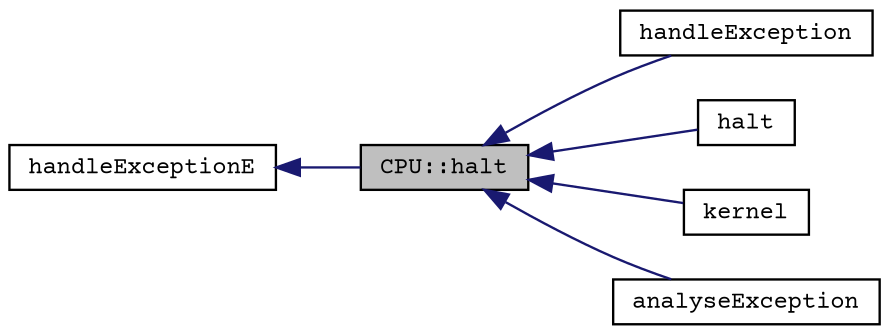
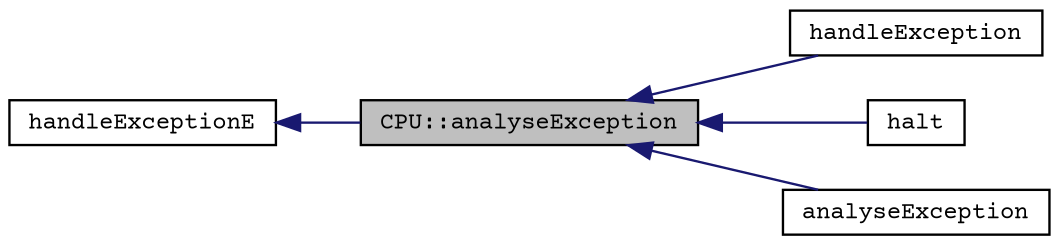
(445, 167) -> (529, 123)
(746, 212) -> none
